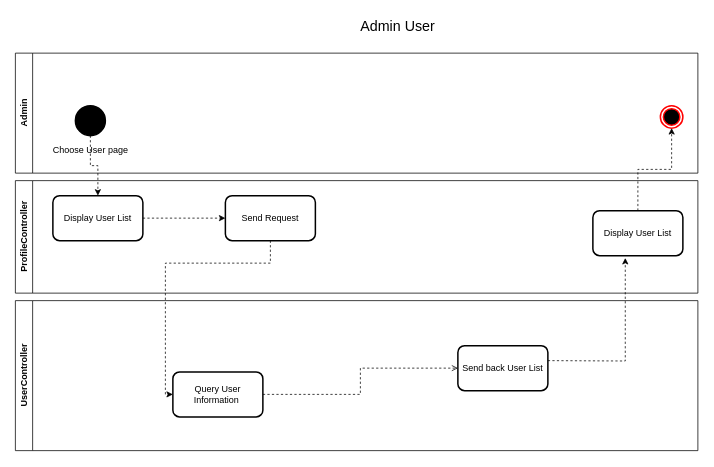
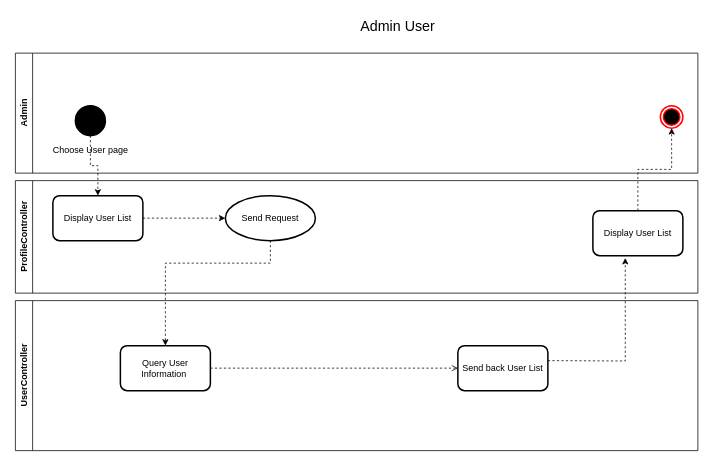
(270, 218) -> (270, 218)
(218, 394) -> (165, 368)
